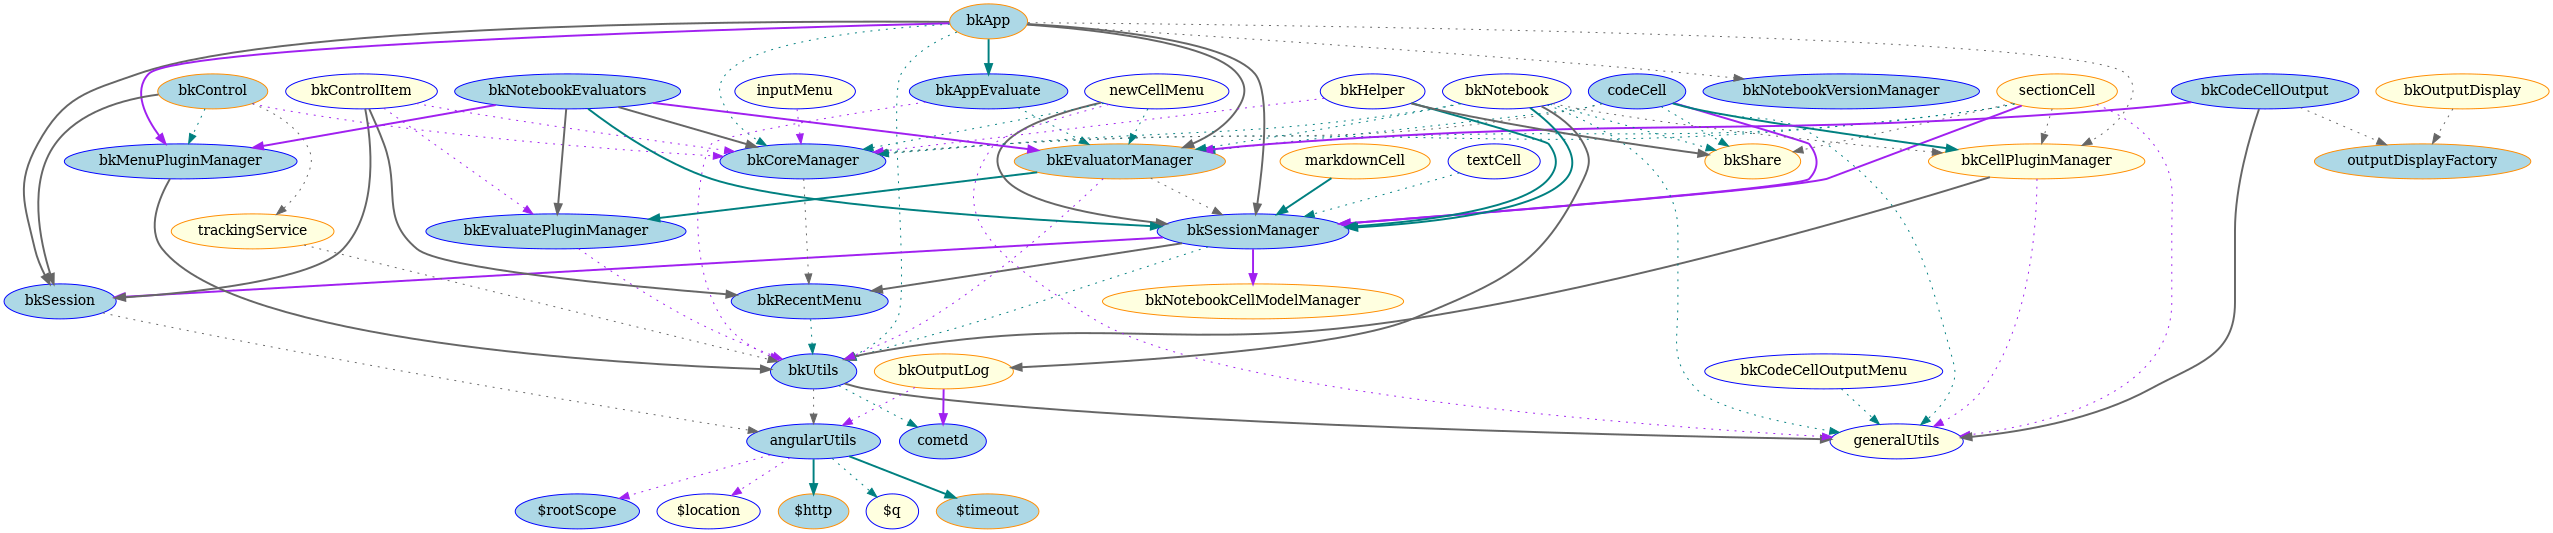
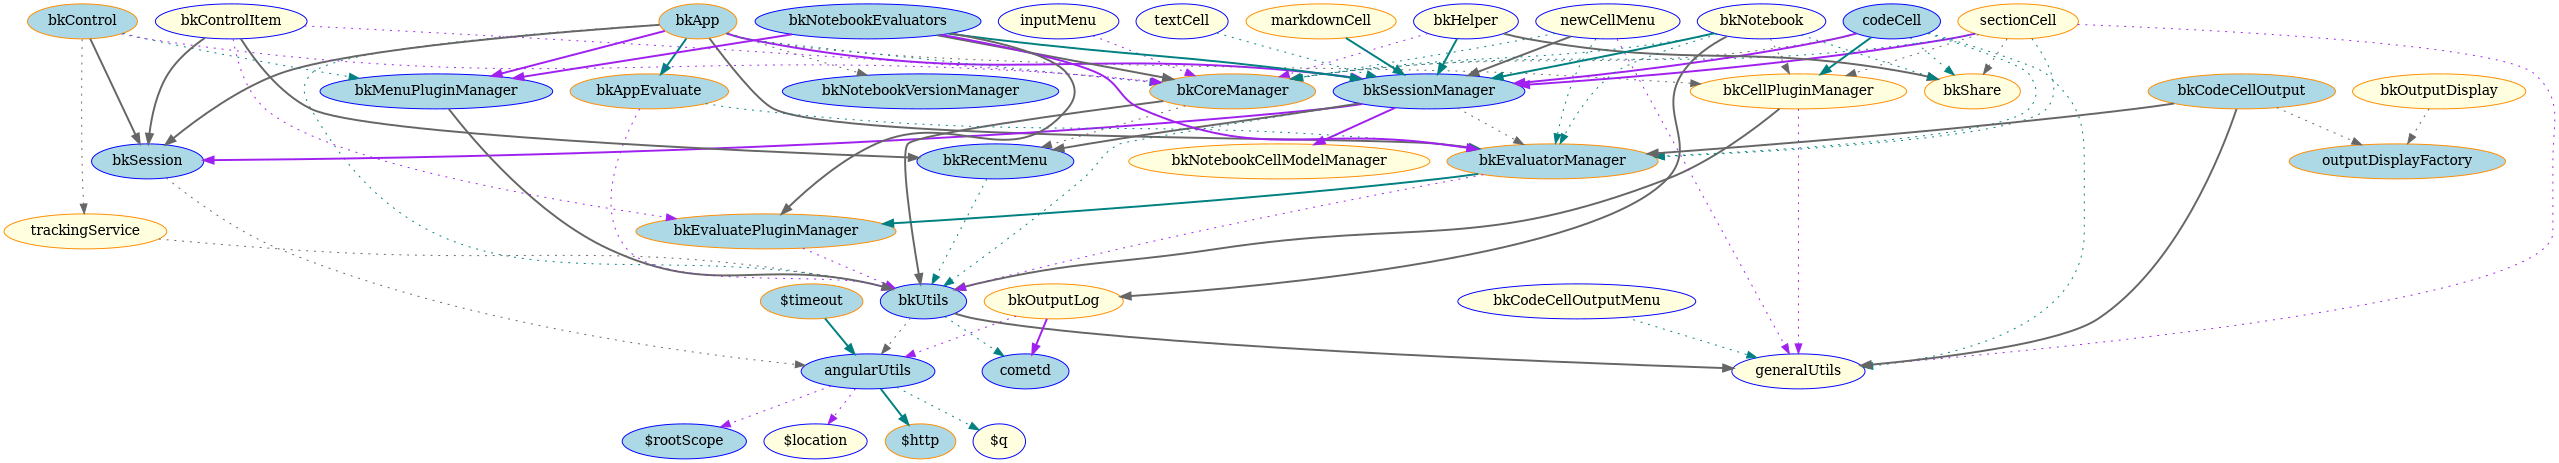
(1209, 50) -> (1038, 65)
(989, 91) -> (649, 91)
(2265, 91) -> (2242, 91)
none -> (1018, 121)
(1702, 127) -> (1839, 139)
(803, 161) -> (1233, 91)
(1182, 194) -> (1486, 124)
(556, 231) -> (766, 231)
(1678, 287) -> none
(898, 475) -> (836, 332)
